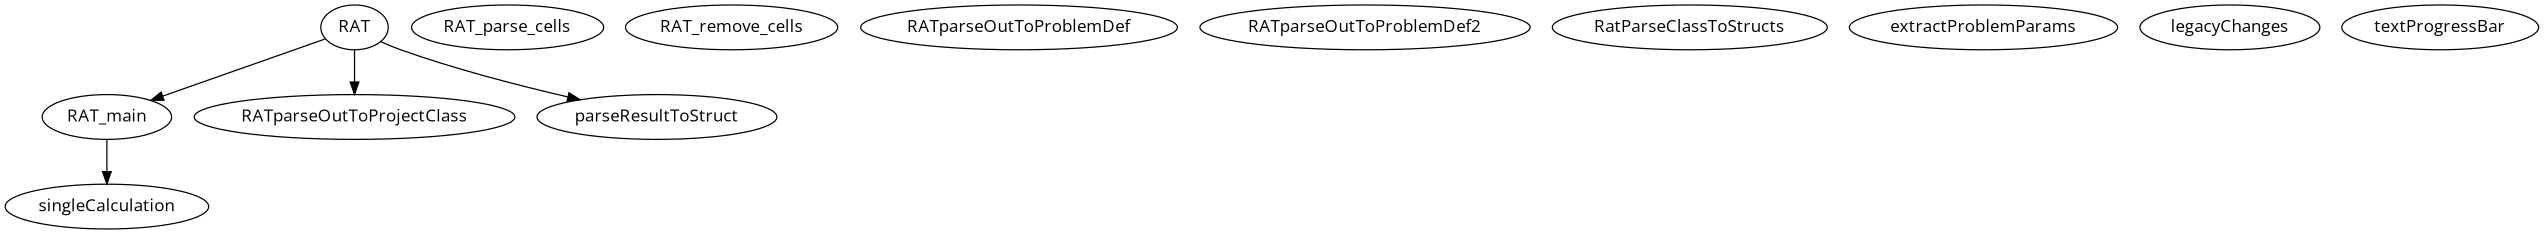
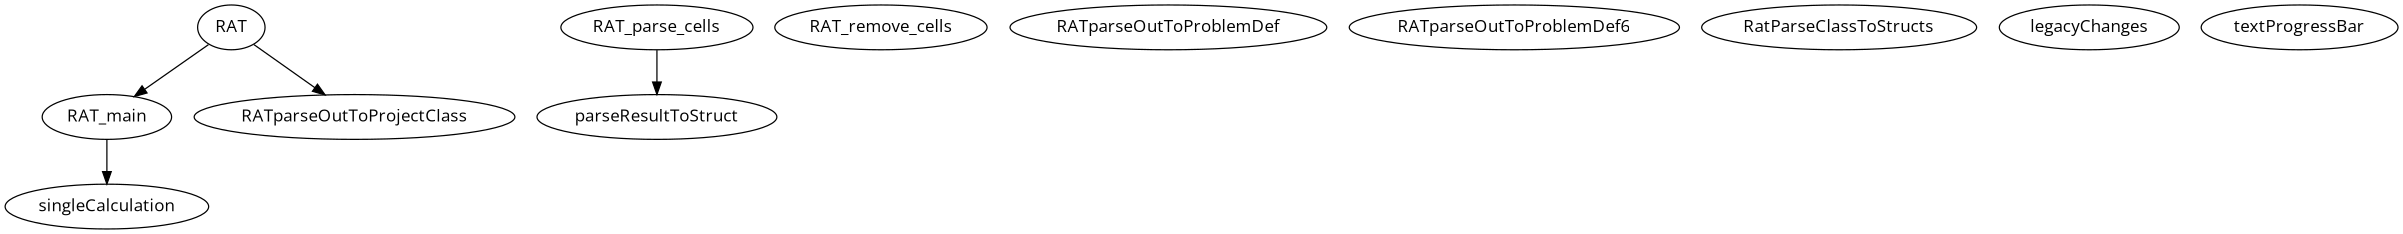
(1365, 27) -> (1514, 27)
(1984, 27) -> none
(473, 73) -> (657, 66)
